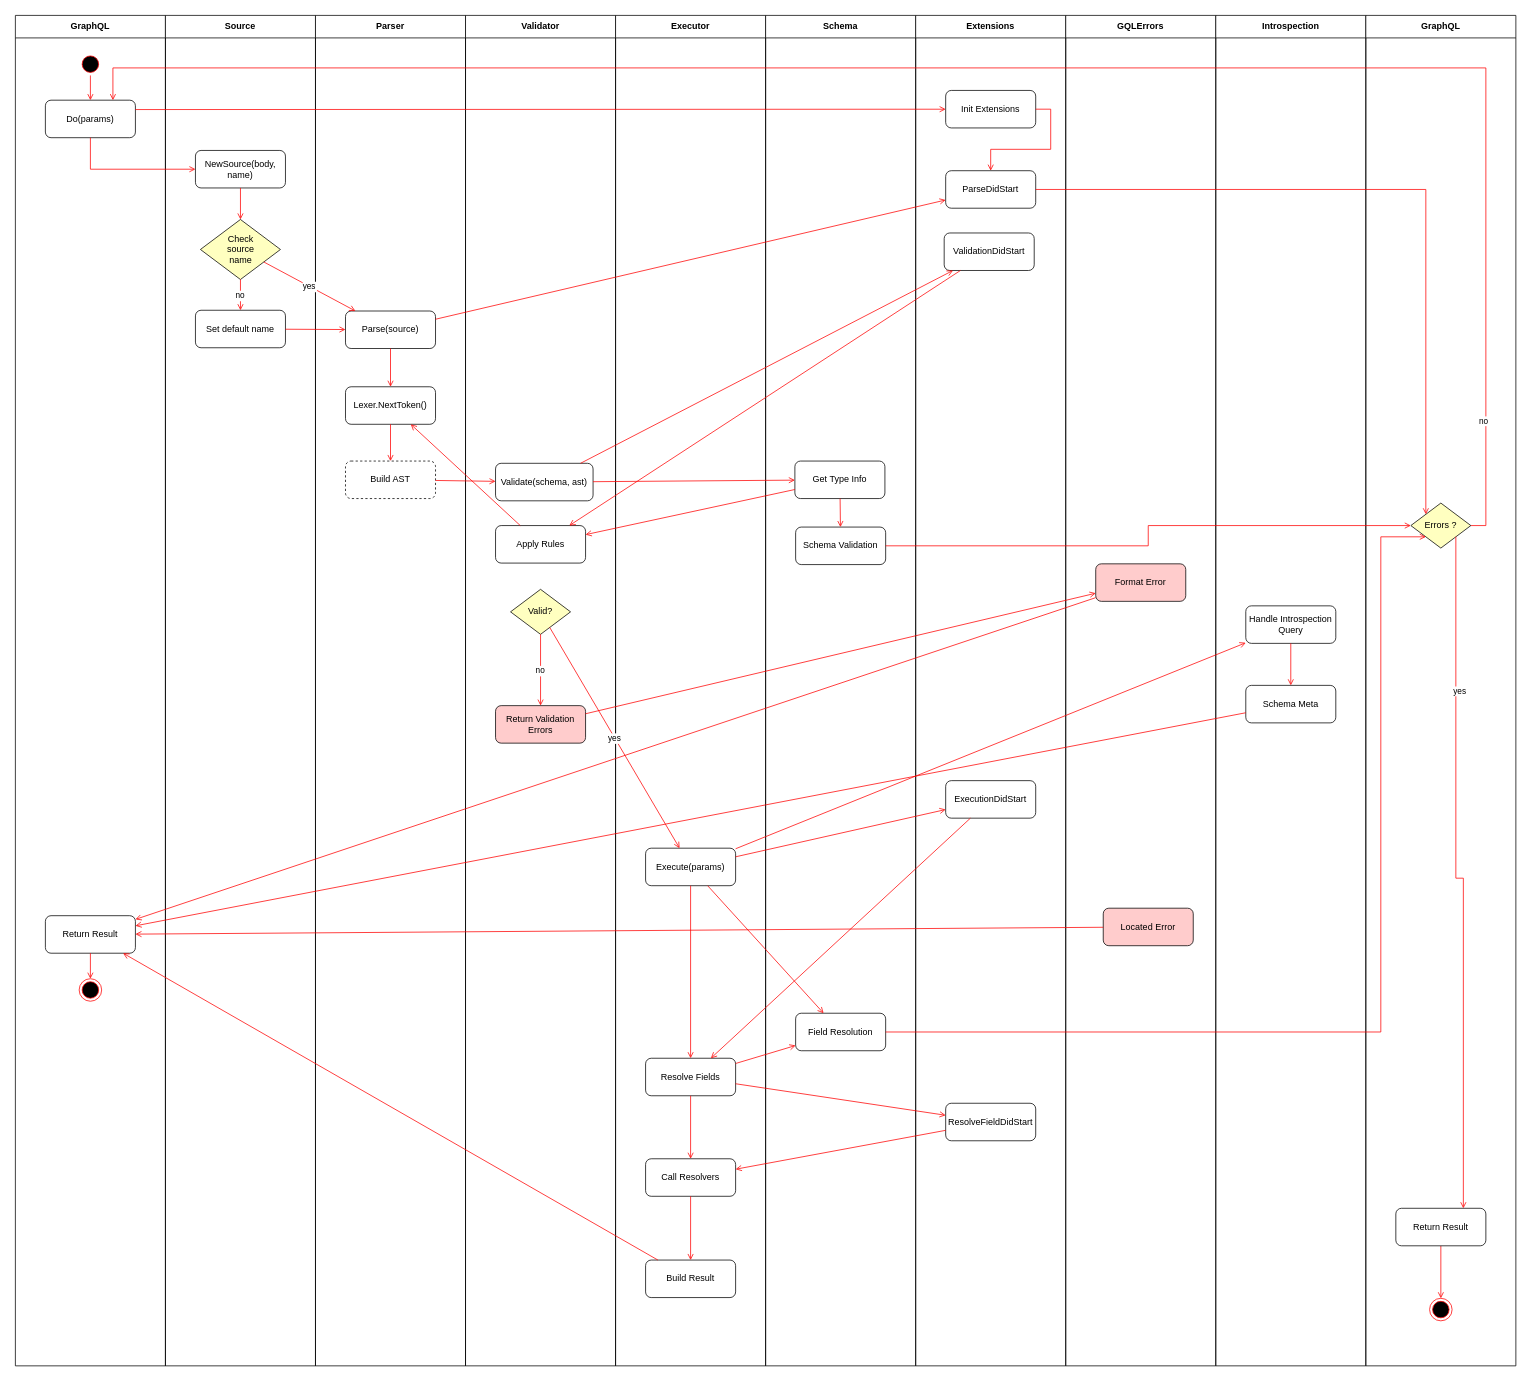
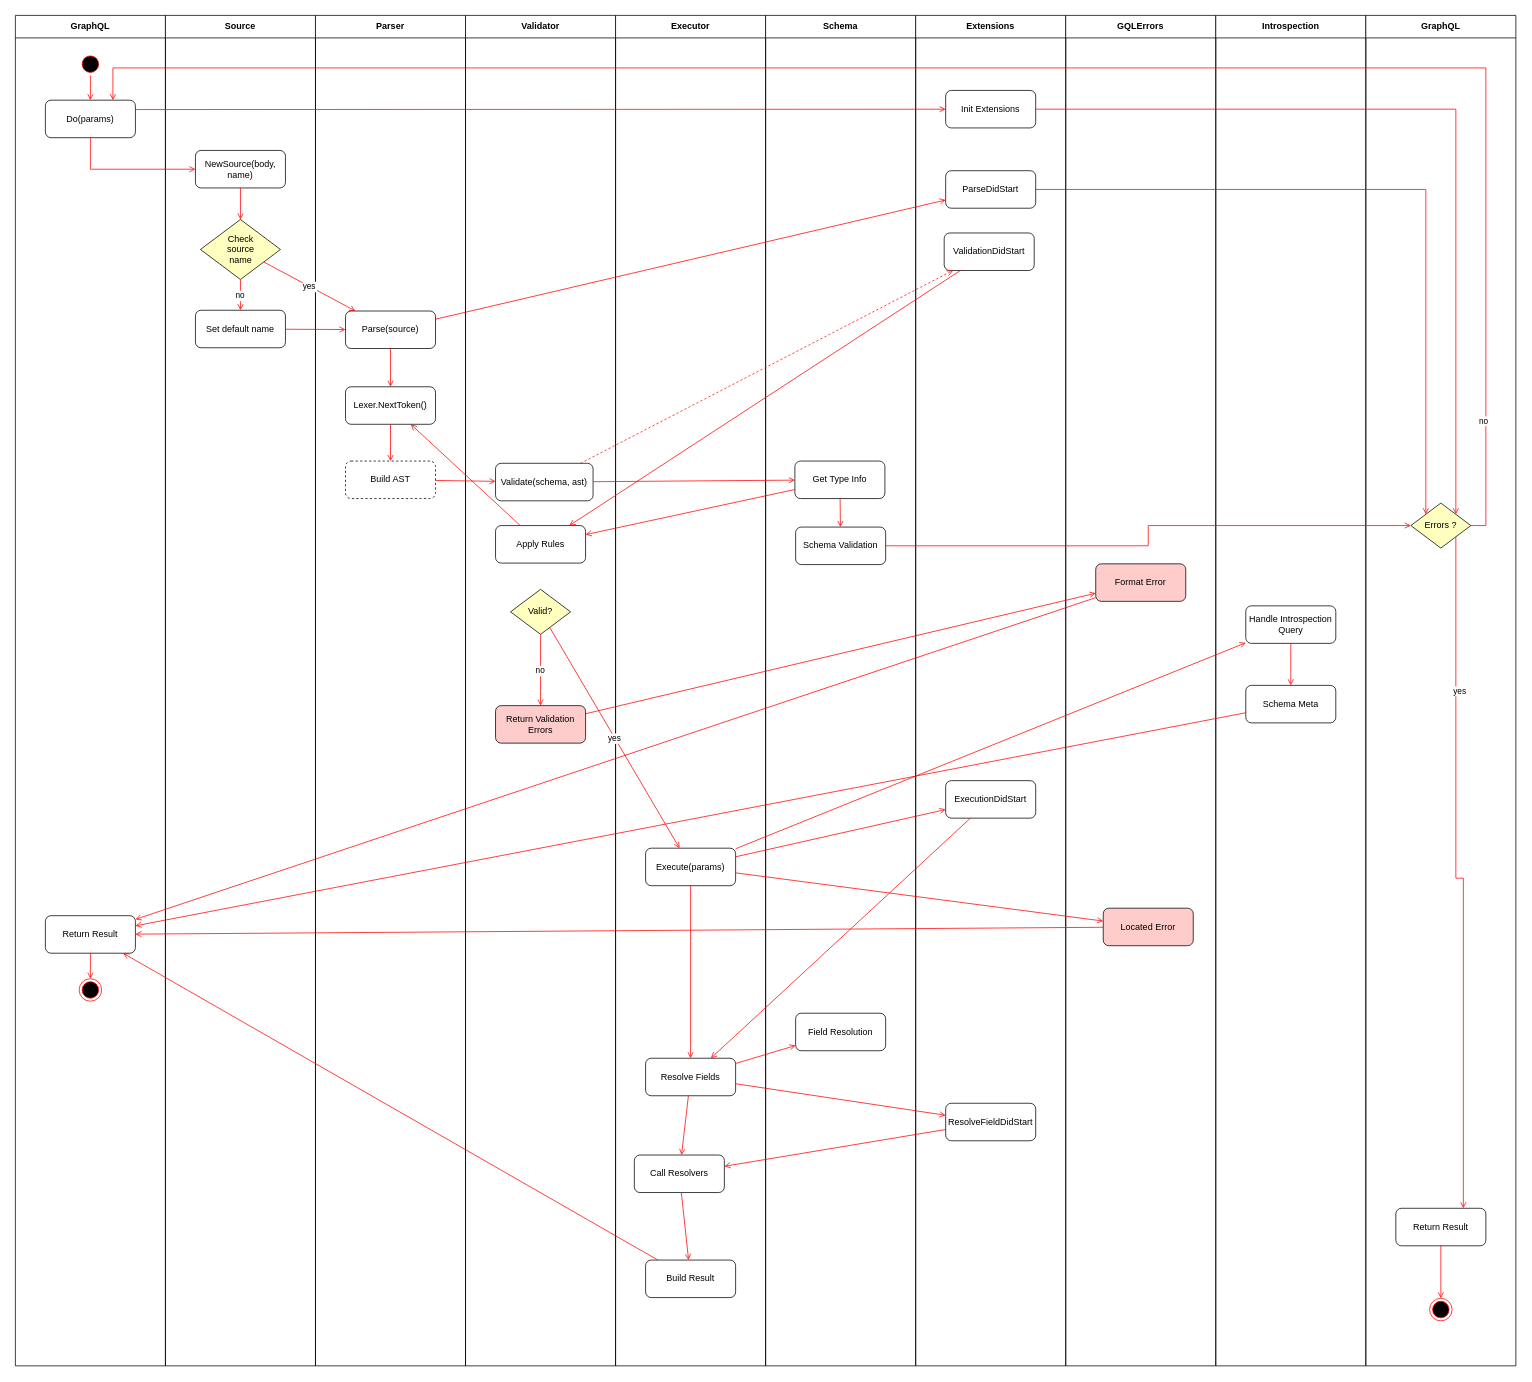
(1032, 149) -> (1453, 109)
(767, 366) -> (767, 366)
(1380, 764) -> none
(763, 947) -> (918, 897)
(690, 1177) -> (679, 1173)
